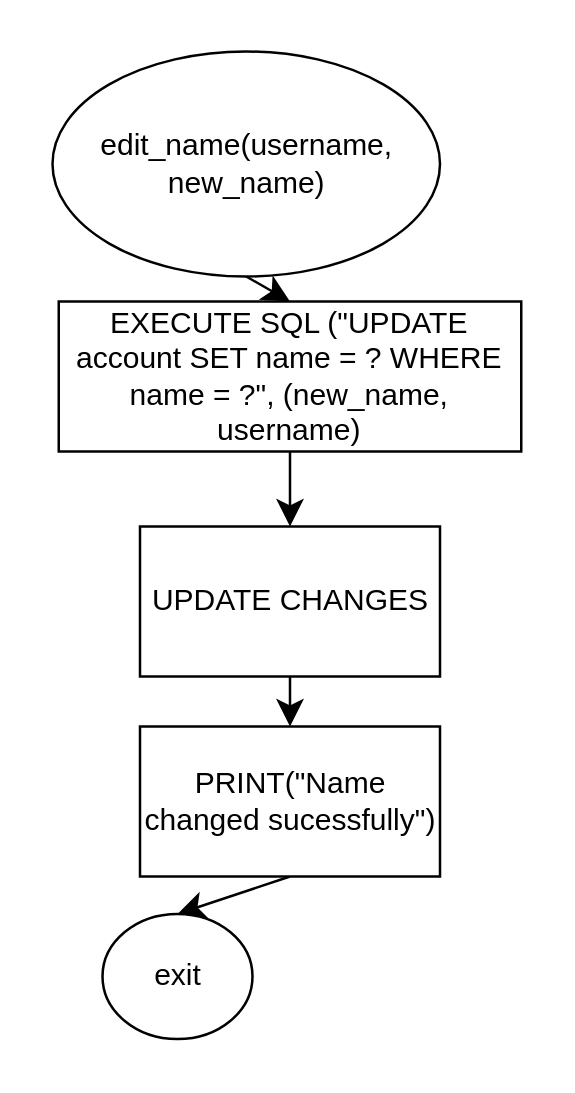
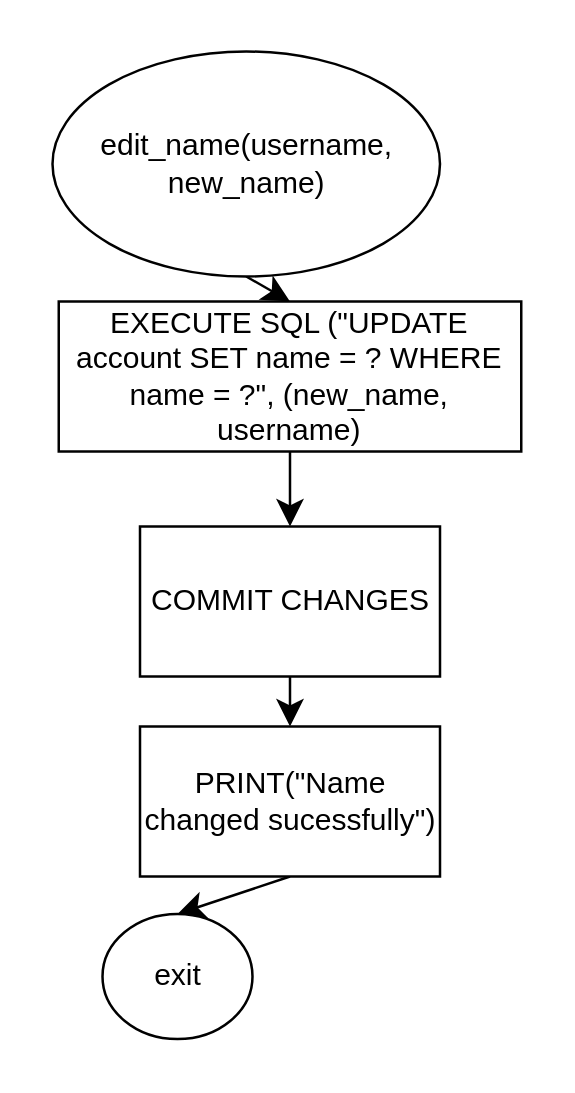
(291, 601) -> (291, 601)
